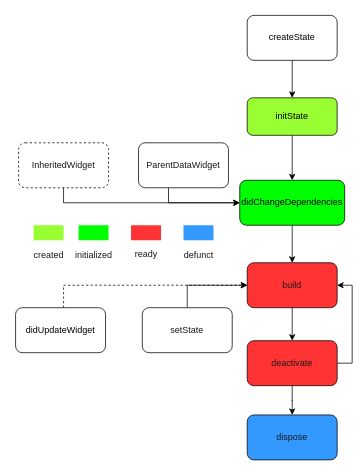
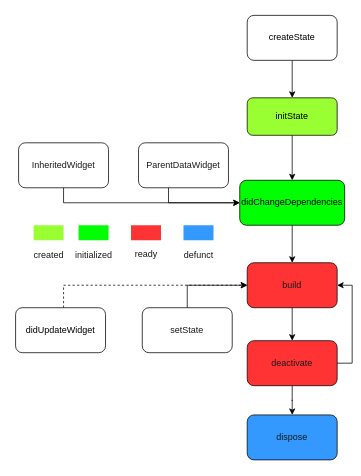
(63, 165) -> (63, 165)
